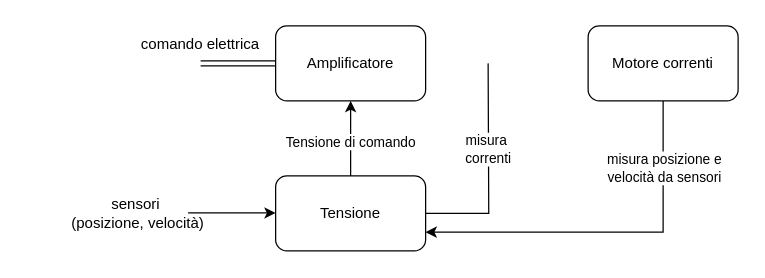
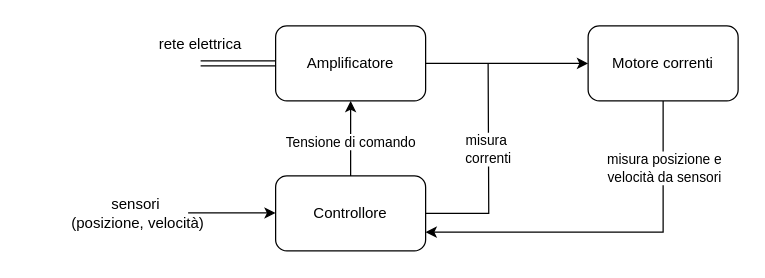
(201, 44) -> (201, 44)
none -> (503, 63)
(351, 213) -> (351, 213)
